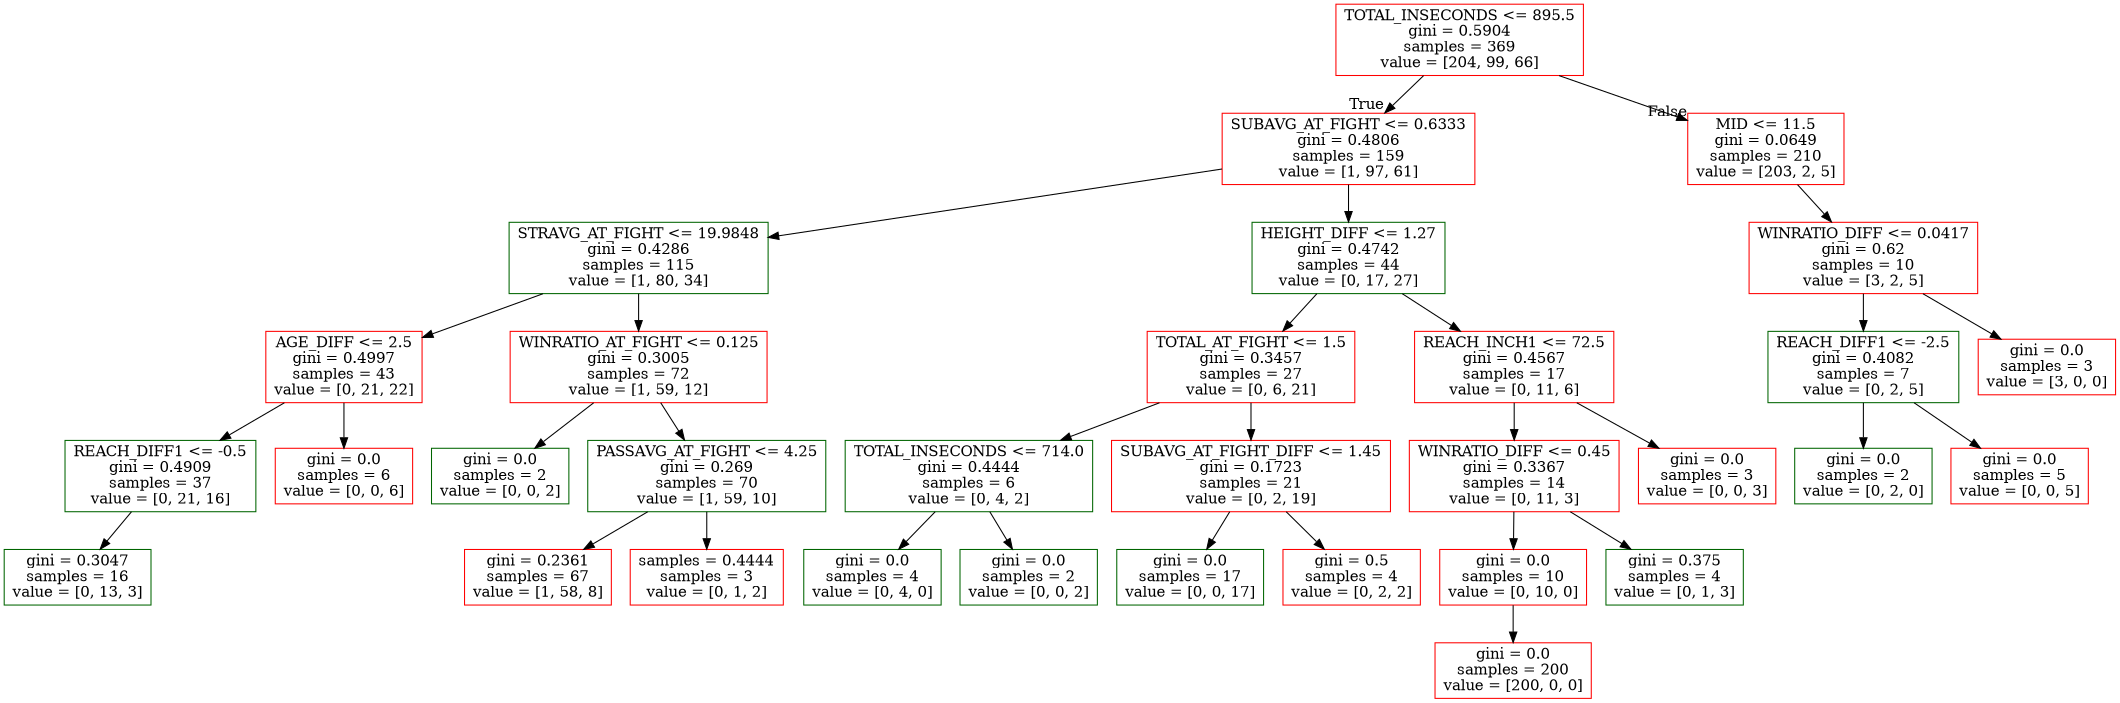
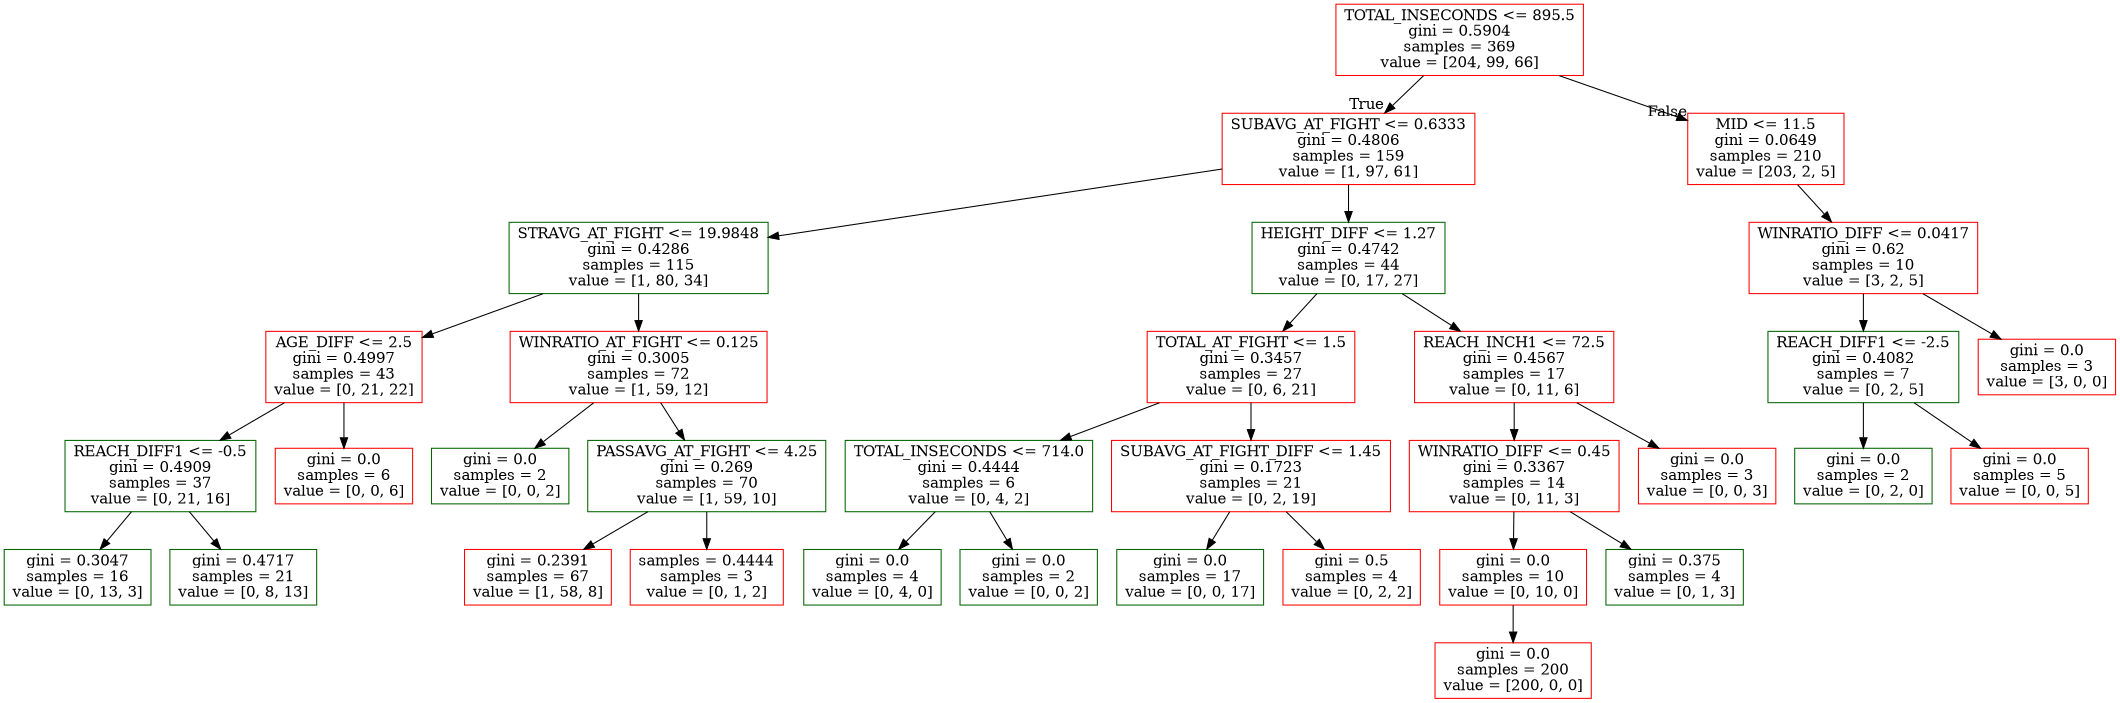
none -> (243, 577)
(538, 577) -> (538, 577)
